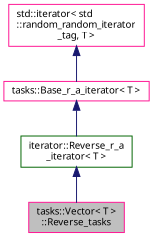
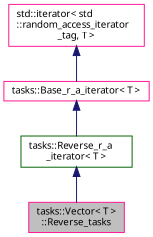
(77, 25) -> (77, 25)
(77, 152) -> (77, 152)
